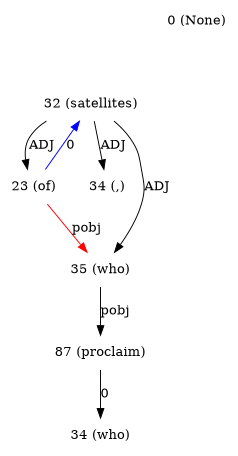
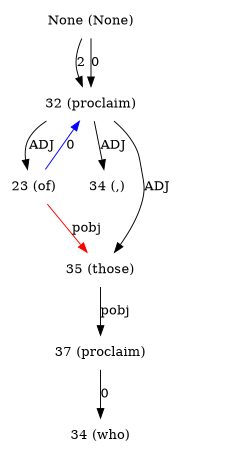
none -> (91, 21)
(197, 21) -> none
(91, 104) -> (91, 104)
(101, 270) -> (101, 270)
(101, 353) -> (101, 353)
